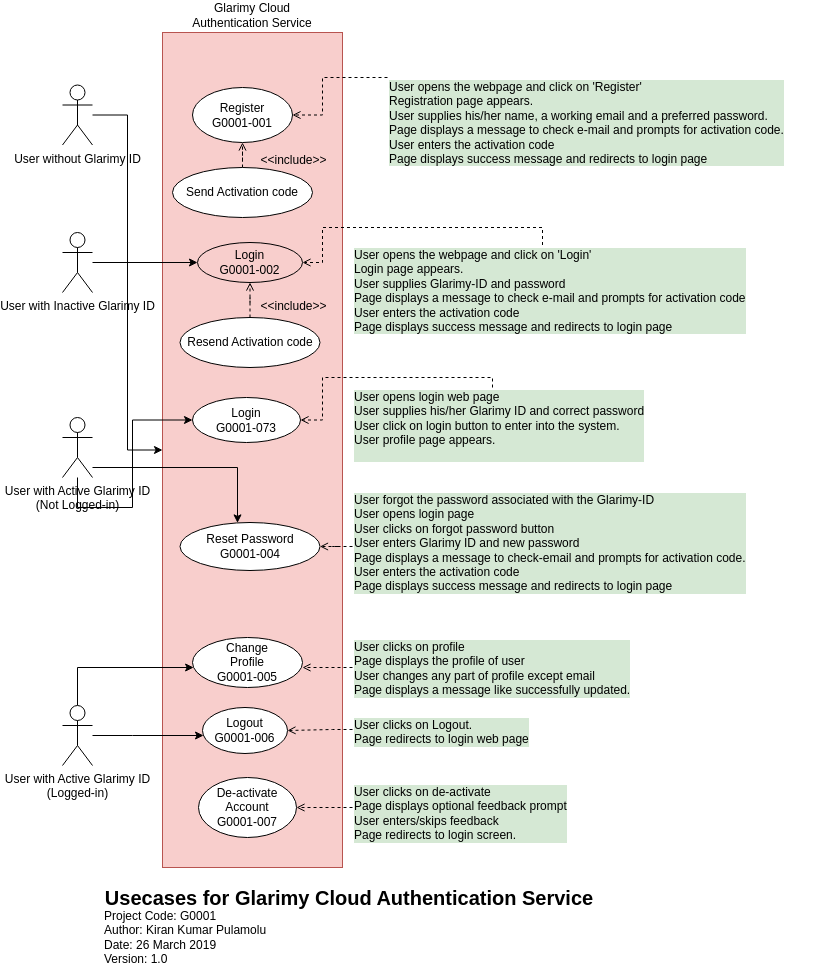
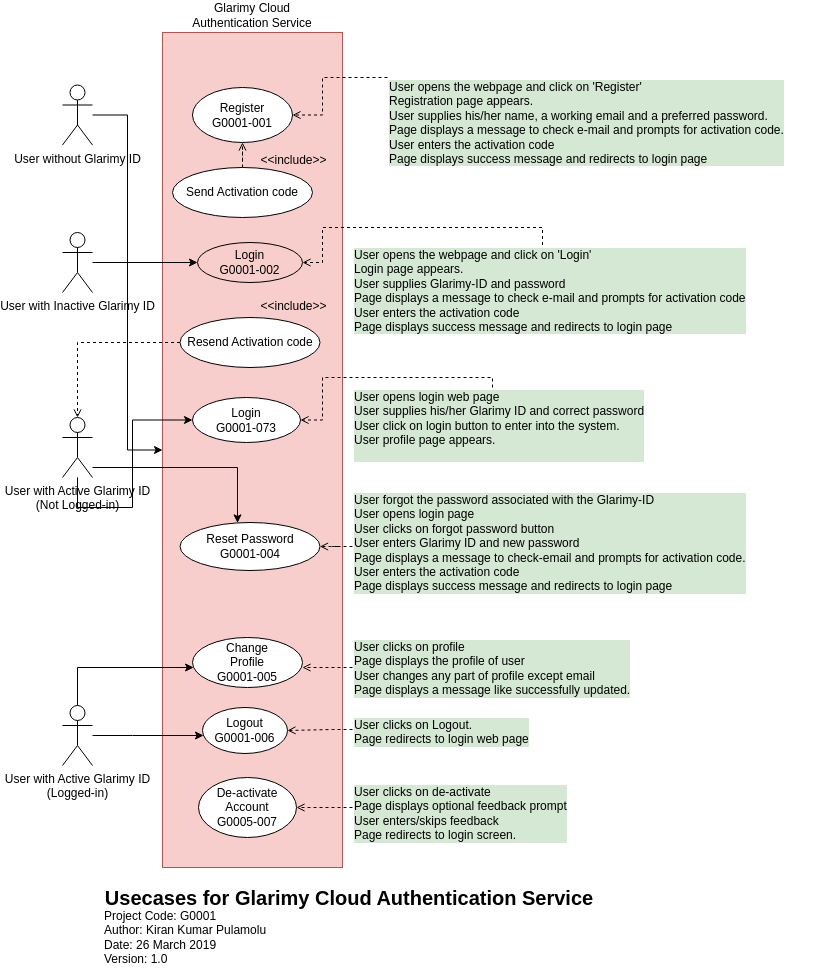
(250, 299) -> (93, 343)
(248, 808) -> (248, 808)
